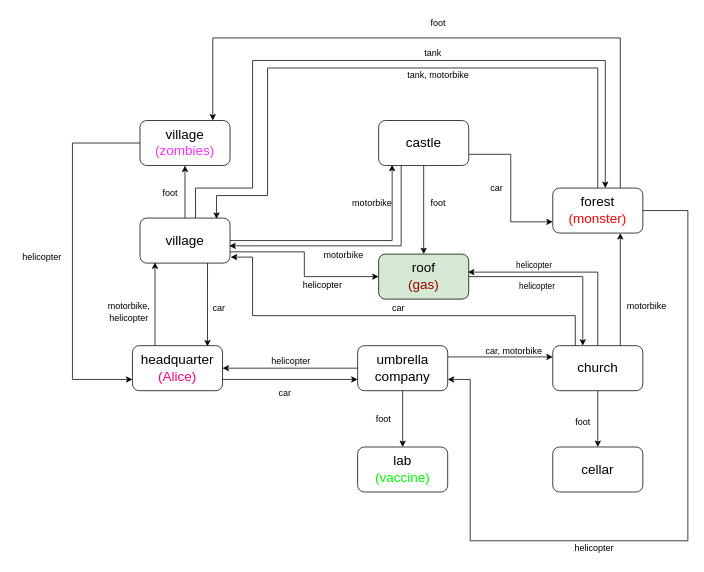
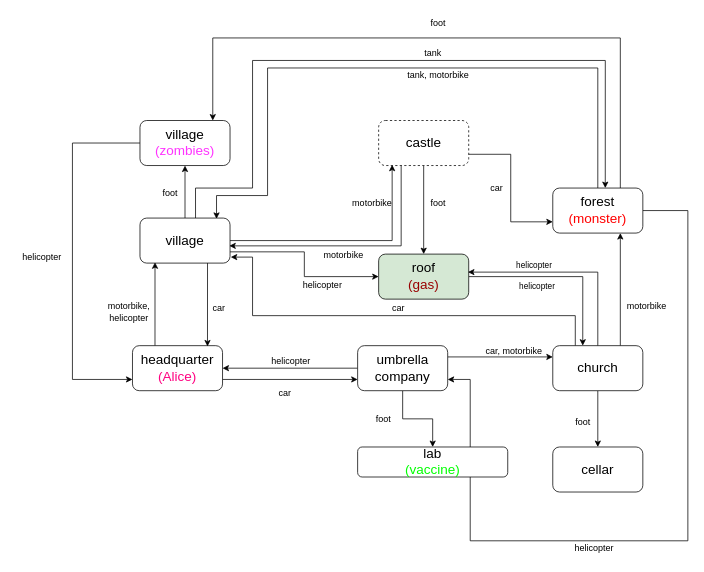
(423, 143) -> (423, 143)
(402, 469) -> (432, 462)
